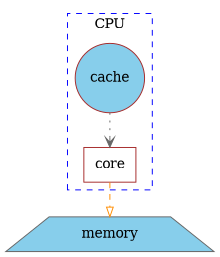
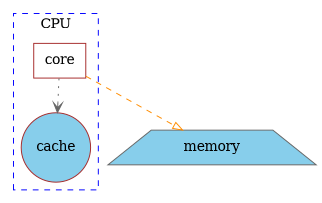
(110, 125) -> (58, 91)
